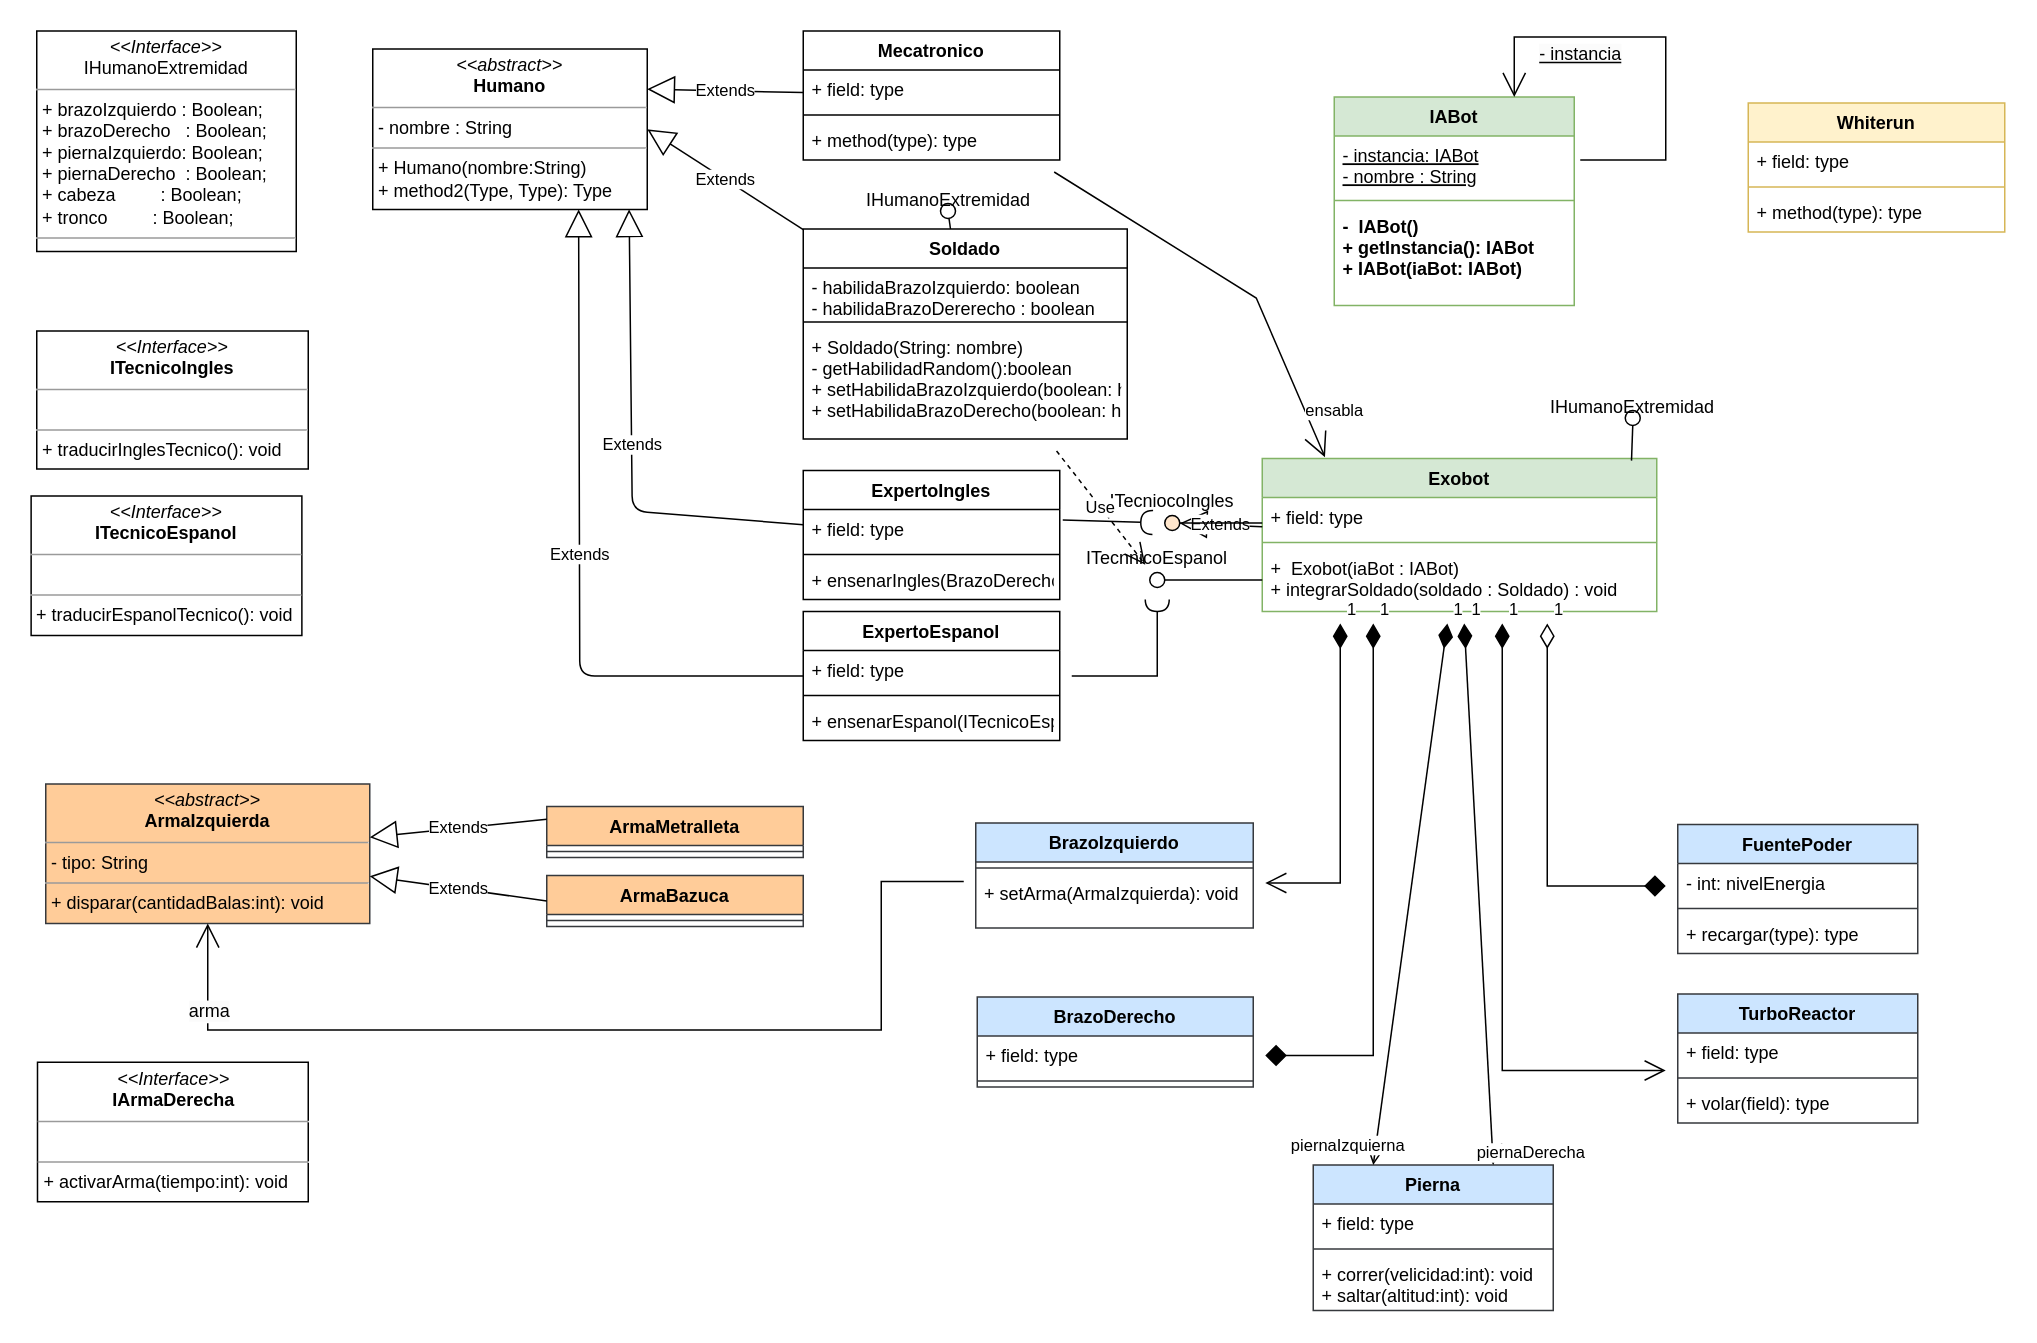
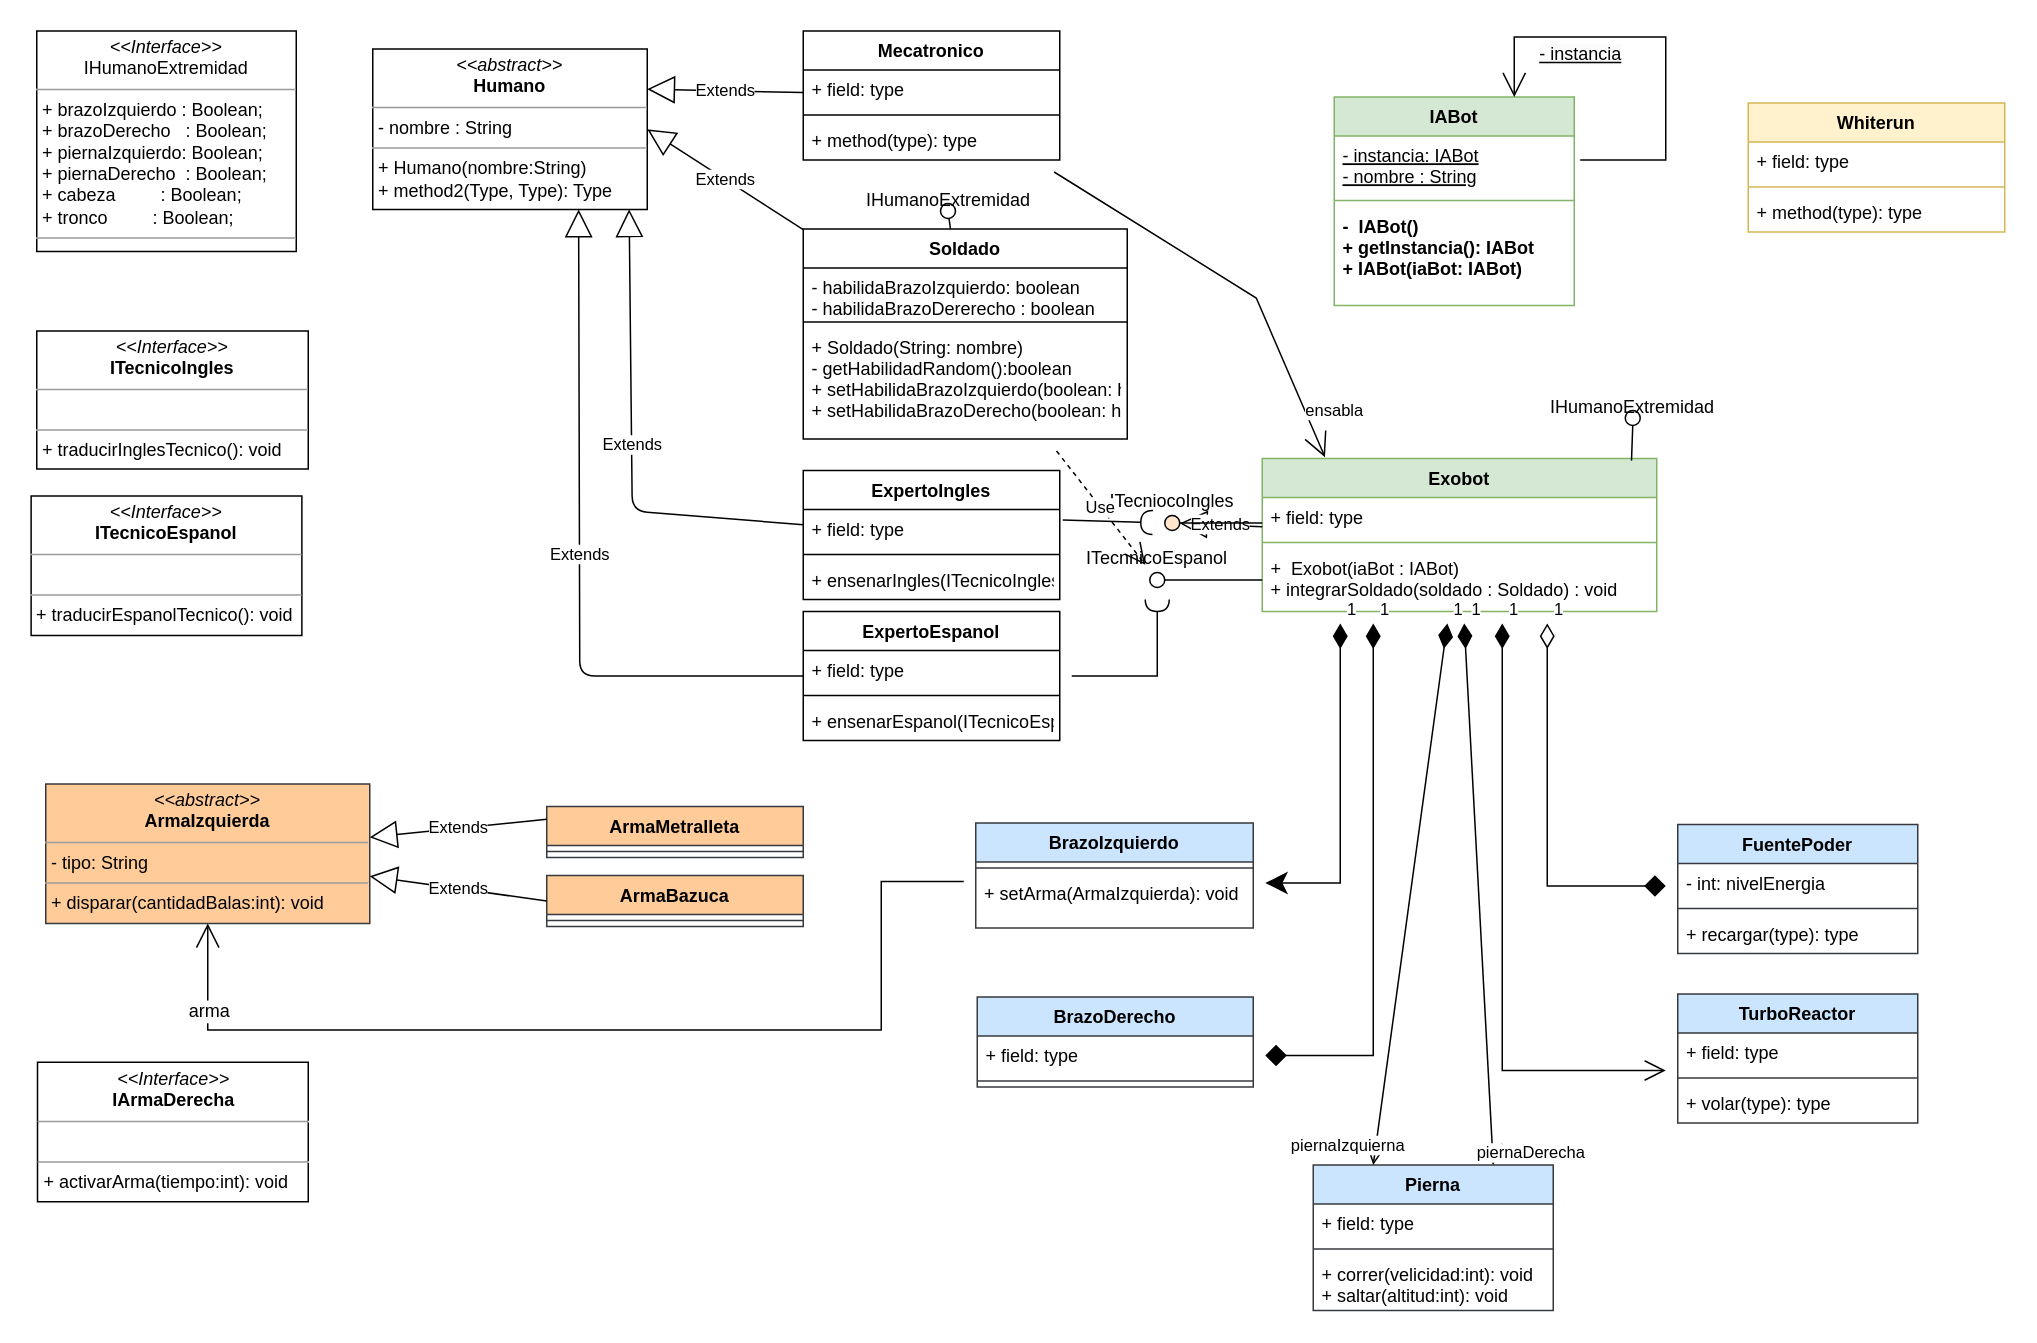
(976, 581) -> (982, 581)
(1278, 883) -> (1284, 883)
(1773, 1104) -> (1772, 1104)
